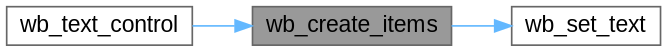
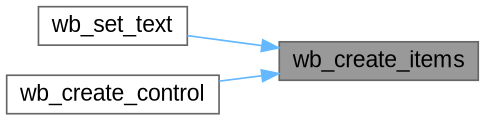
(99, 26) -> (113, 94)
(473, 26) -> (224, 41)
